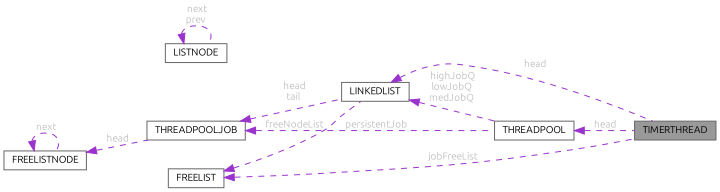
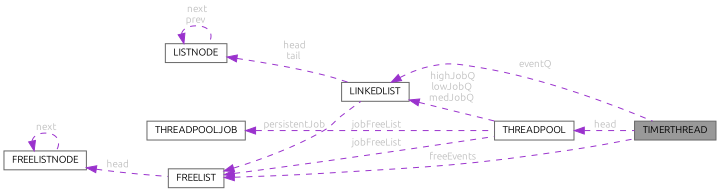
(534, 65) -> (534, 65)
(296, 109) -> (293, 68)
(293, 125) -> (293, 125)
(375, 125) -> (375, 125)
(122, 145) -> (132, 173)
none -> (364, 156)
(452, 157) -> (452, 157)
